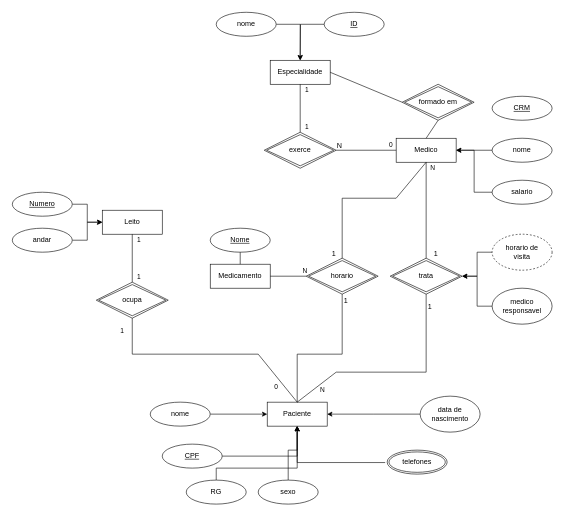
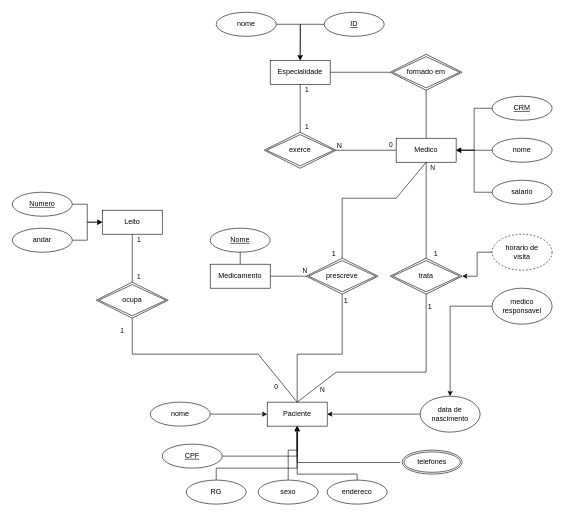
(438, 102) -> (426, 72)
none -> (474, 119)
(342, 276) -> (342, 276)
(477, 293) -> (450, 306)
(417, 462) -> (432, 462)
none -> (328, 474)
none -> (357, 492)
